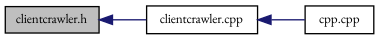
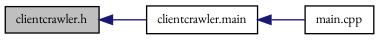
(202, 20) -> (202, 20)
(339, 20) -> (339, 20)
